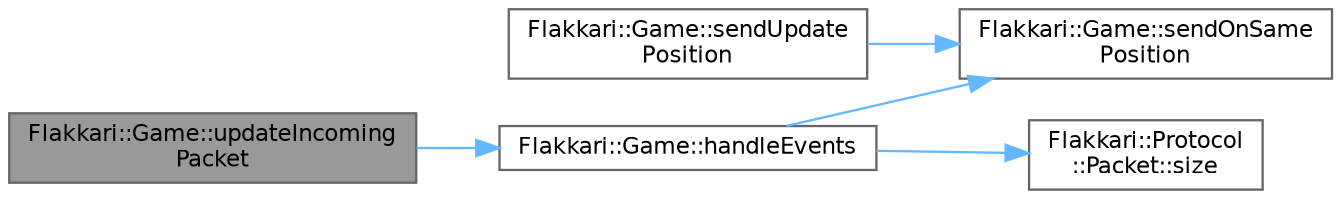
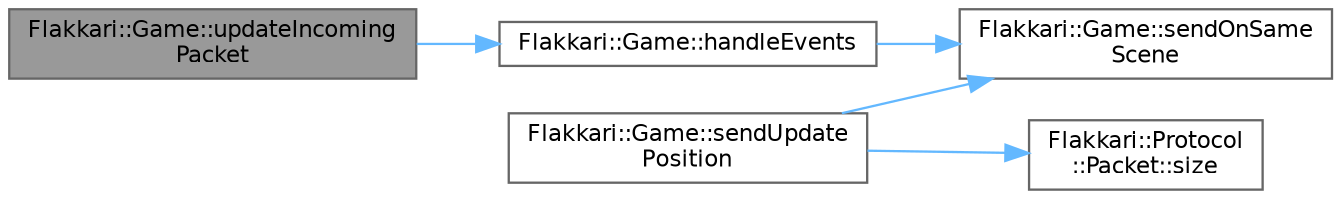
(1146, 44) -> (1146, 44)
(941, 152) -> (936, 152)
